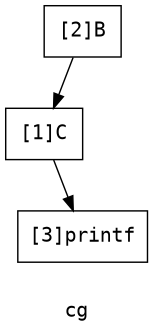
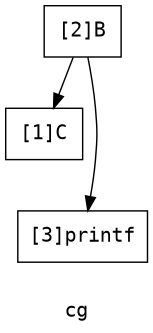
(61, 179) -> (97, 127)
